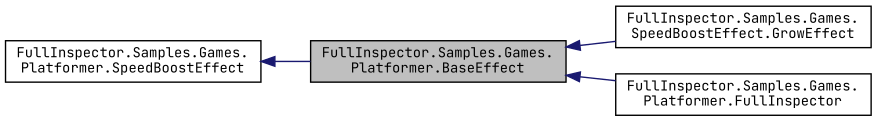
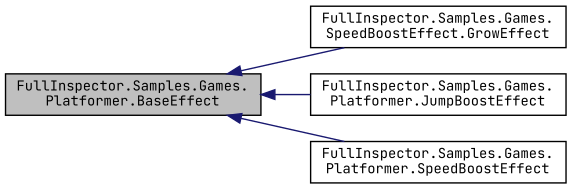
(293, 61) -> (293, 130)
(743, 95) -> (438, 95)
